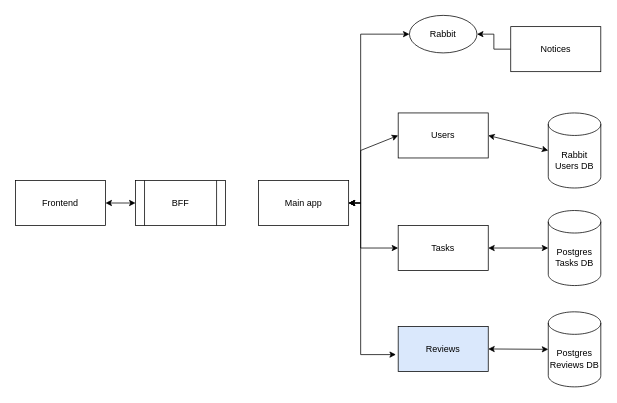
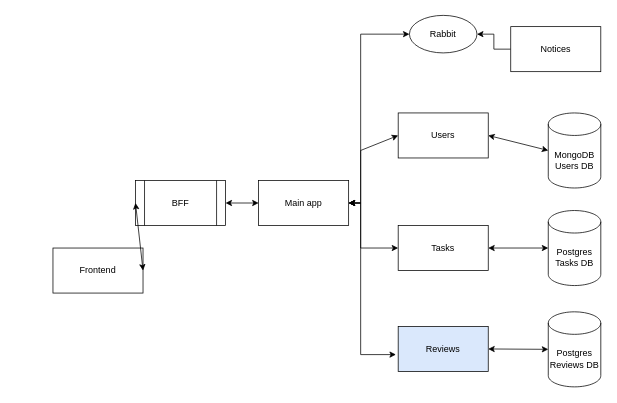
(574, 160) -> (574, 160)
(60, 203) -> (98, 270)
none -> (252, 203)
